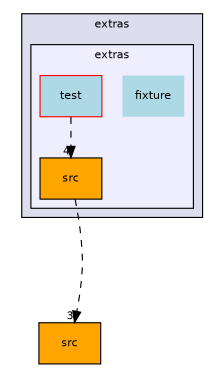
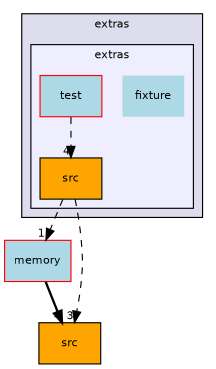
none -> (38, 261)
